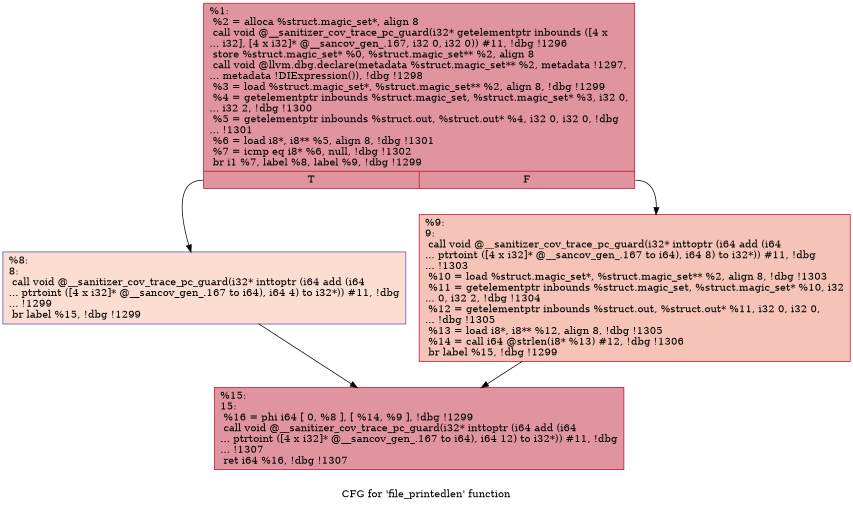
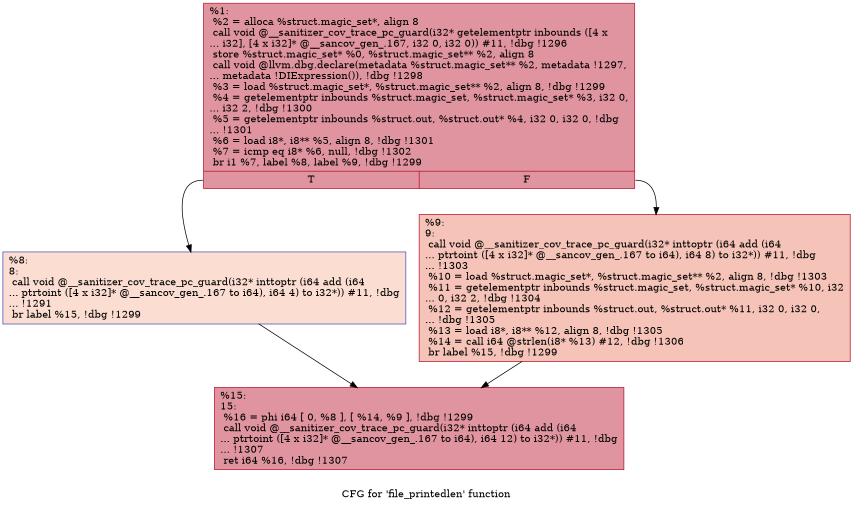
(31, 304) -> (31, 304)
